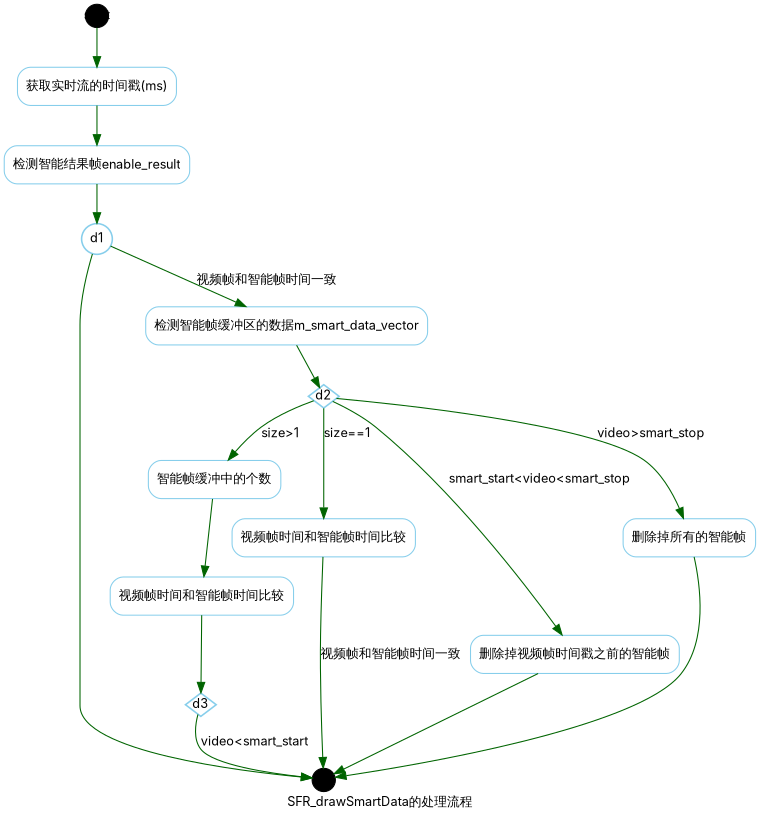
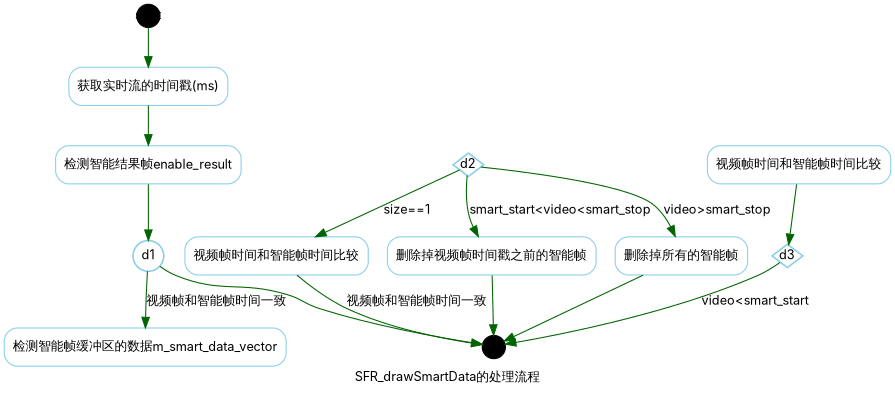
(306, 362) -> none
(215, 480) -> none
